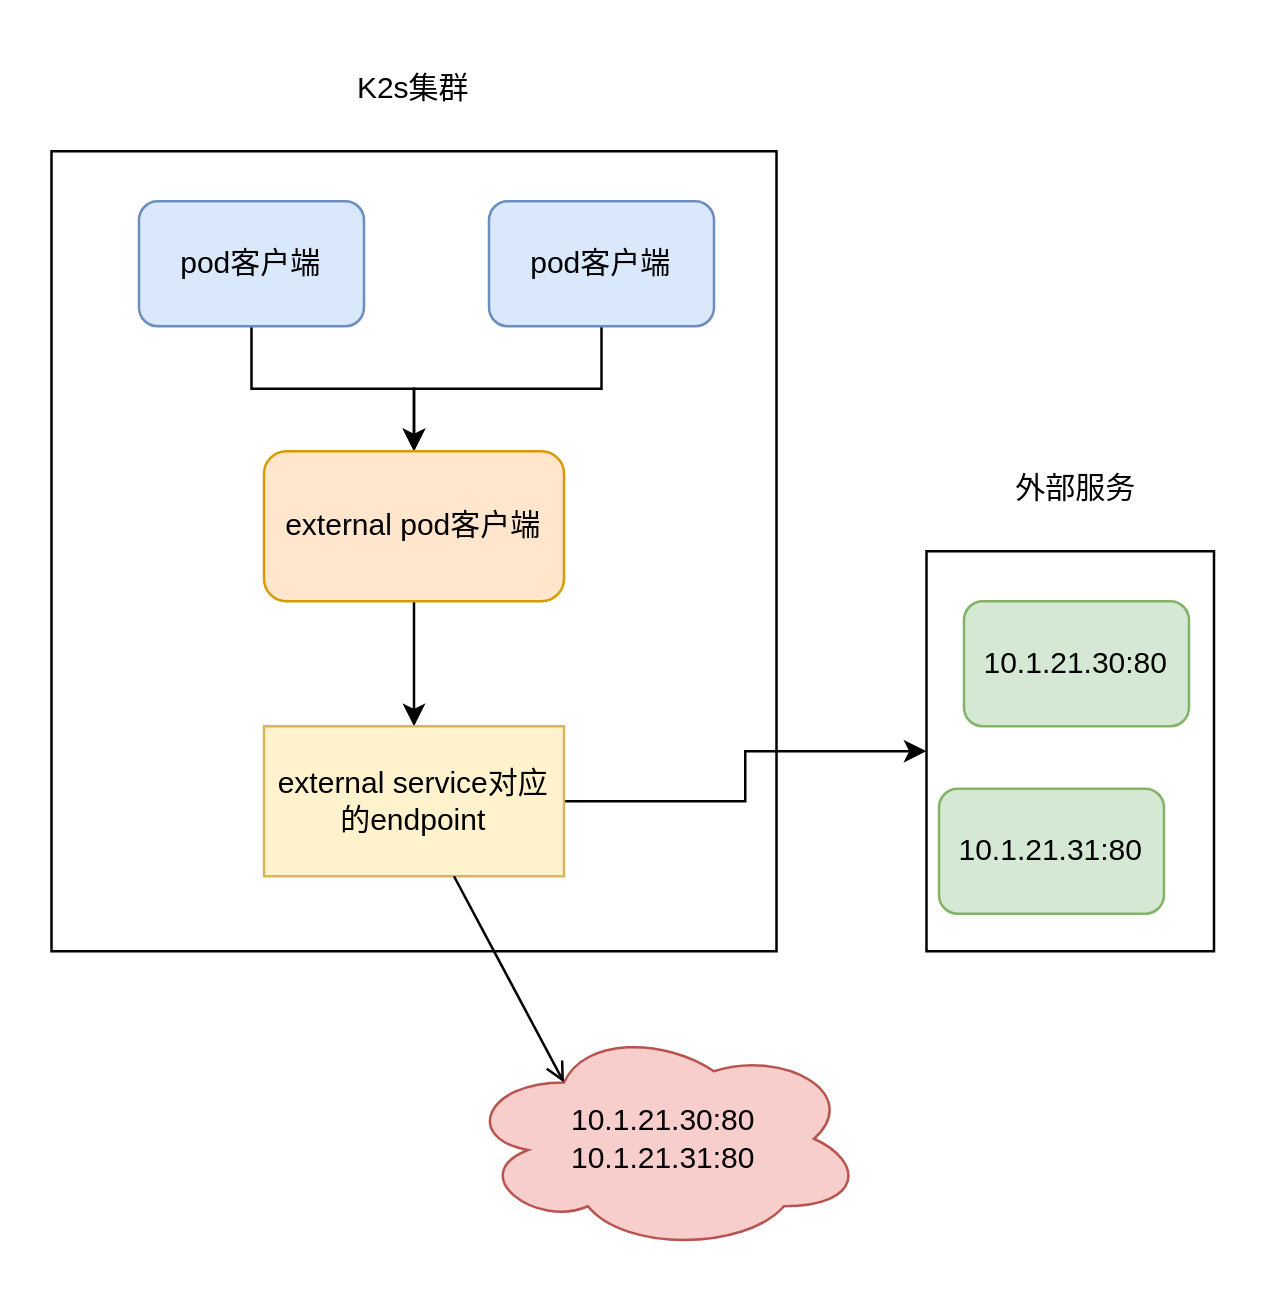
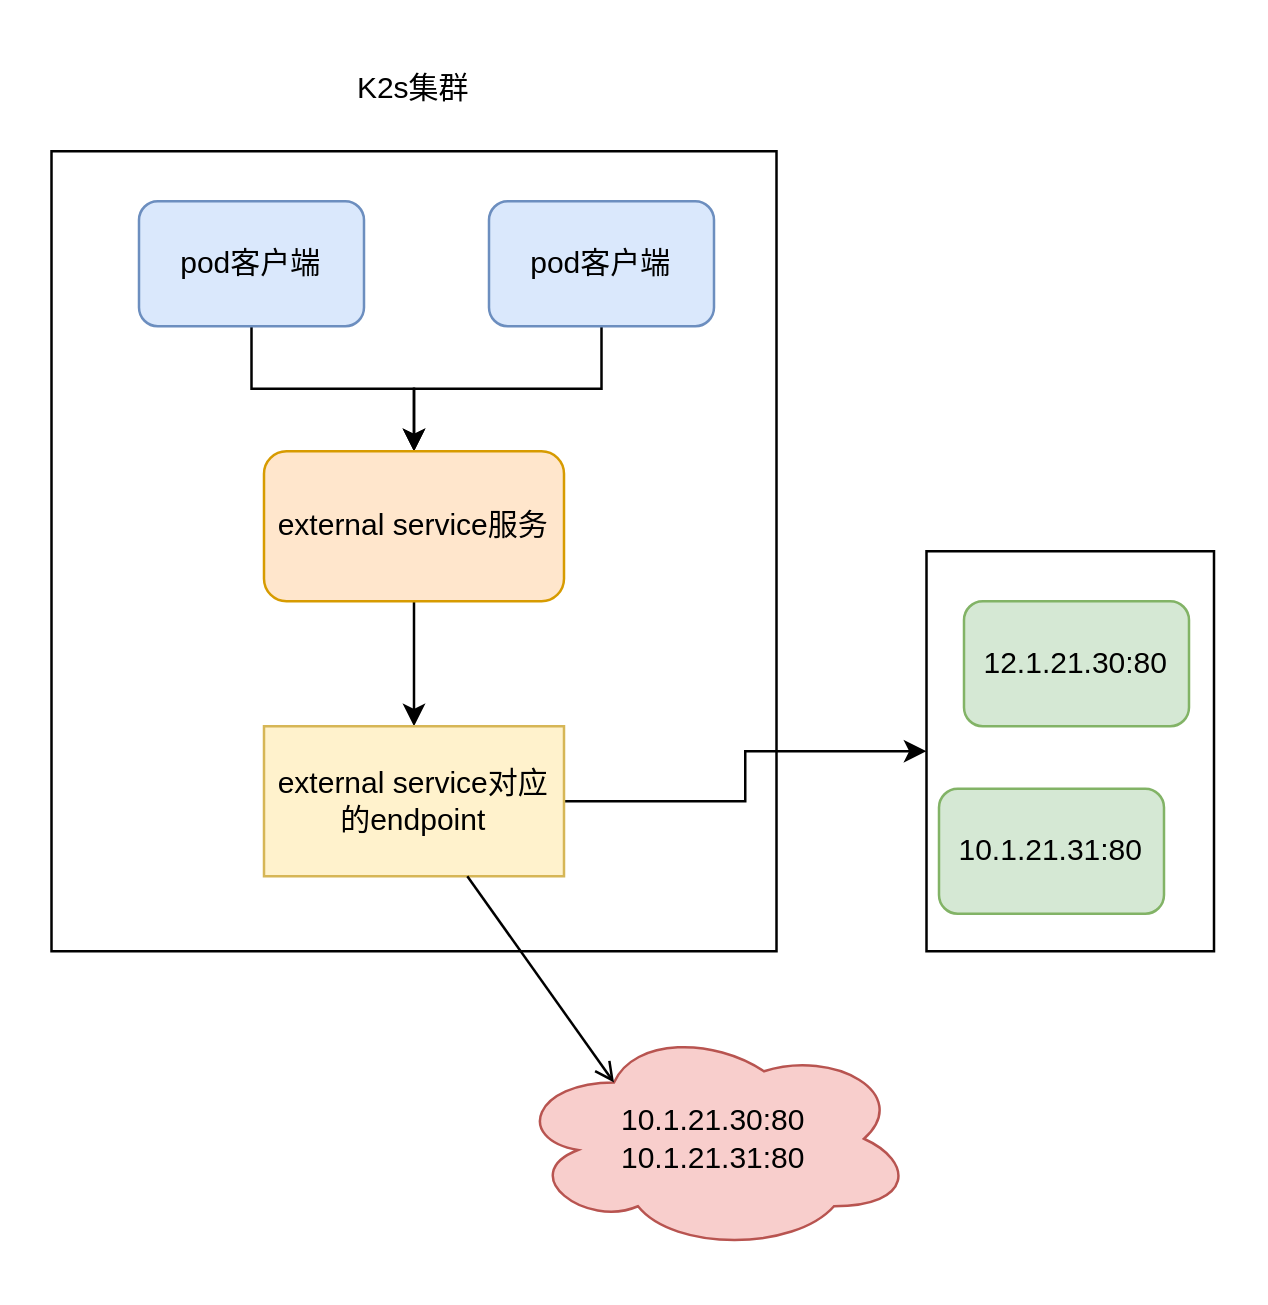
(1076, 489) -> none
(414, 526) -> (414, 526)
(1076, 664) -> (1076, 664)
(664, 1139) -> (714, 1139)
